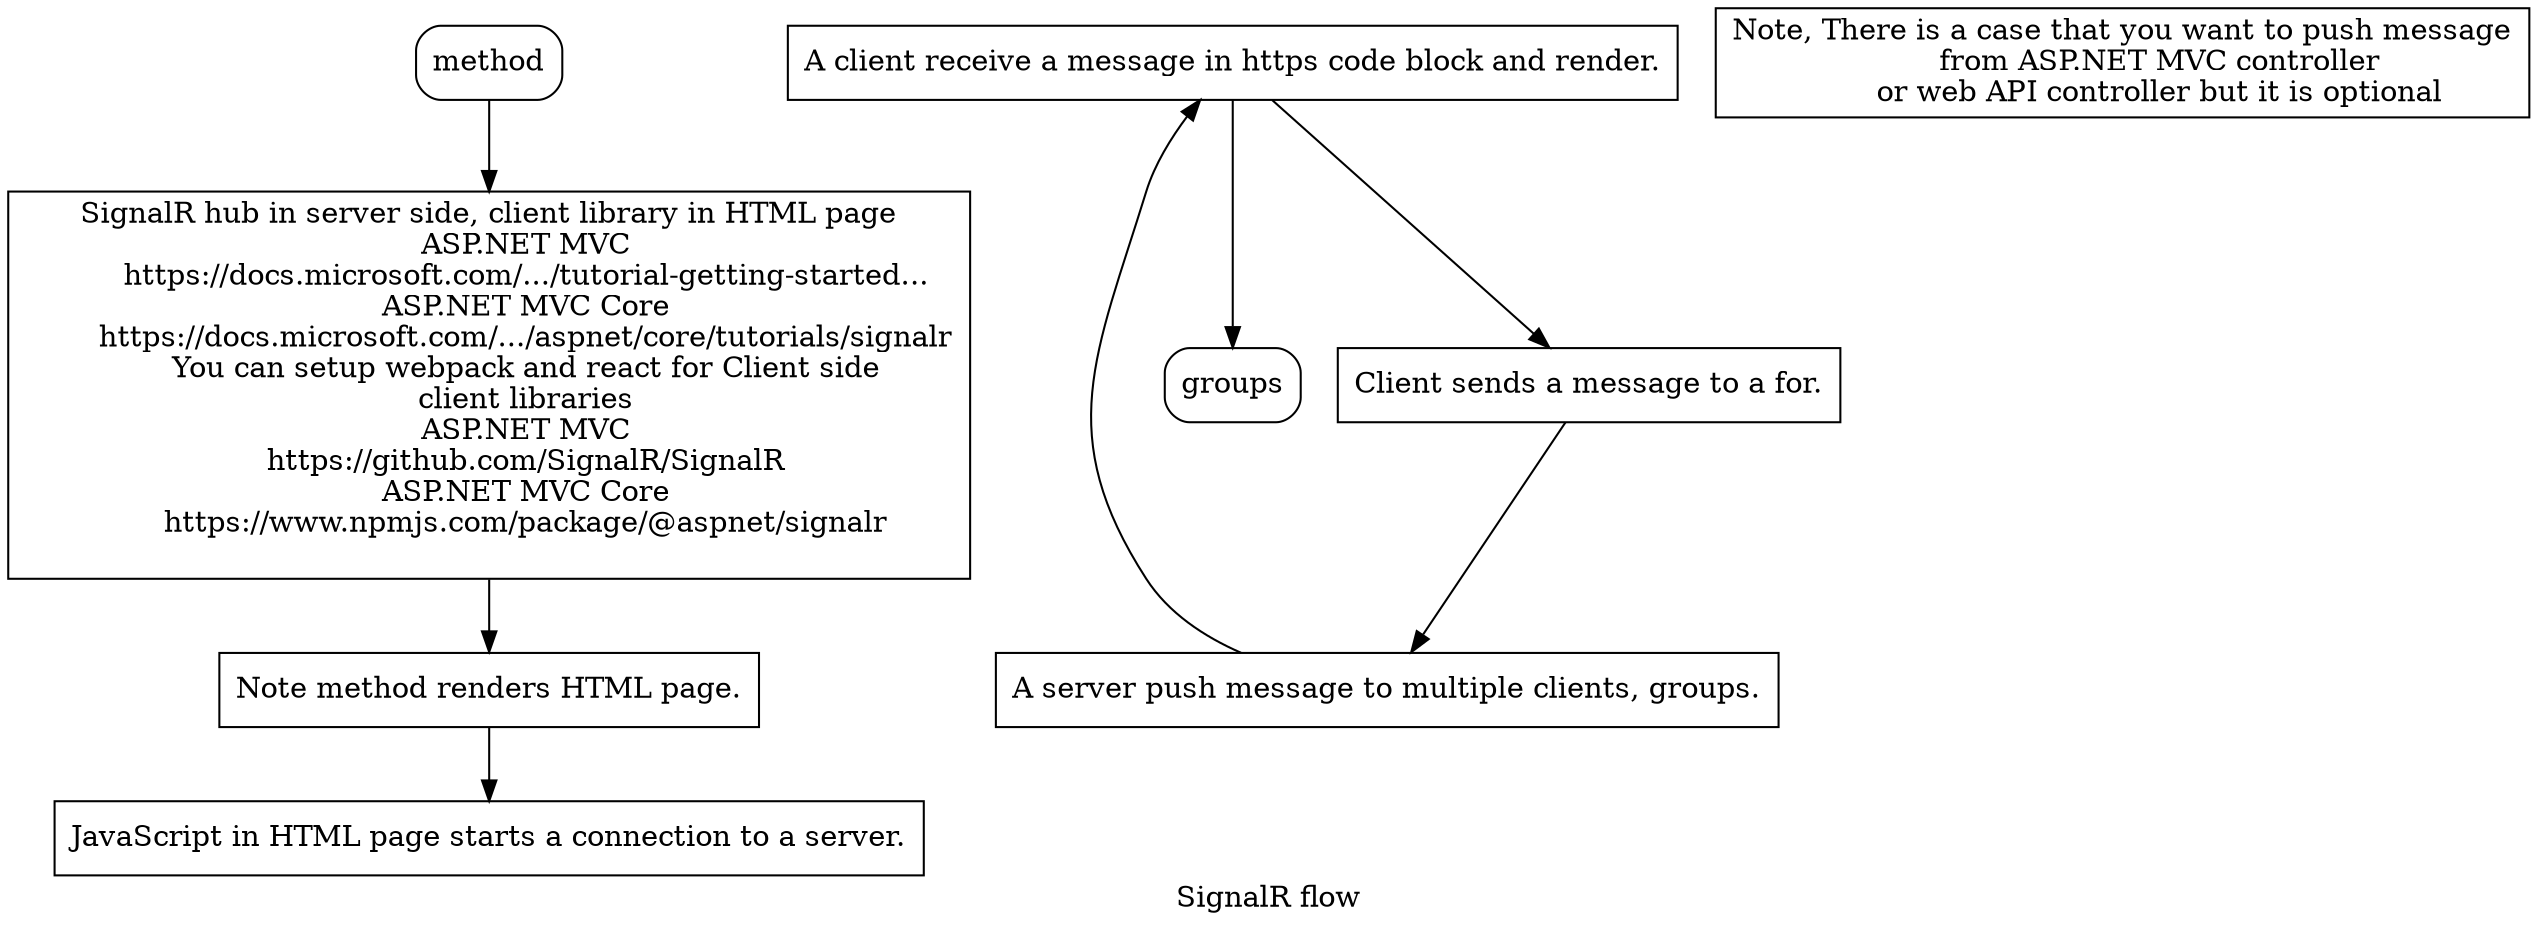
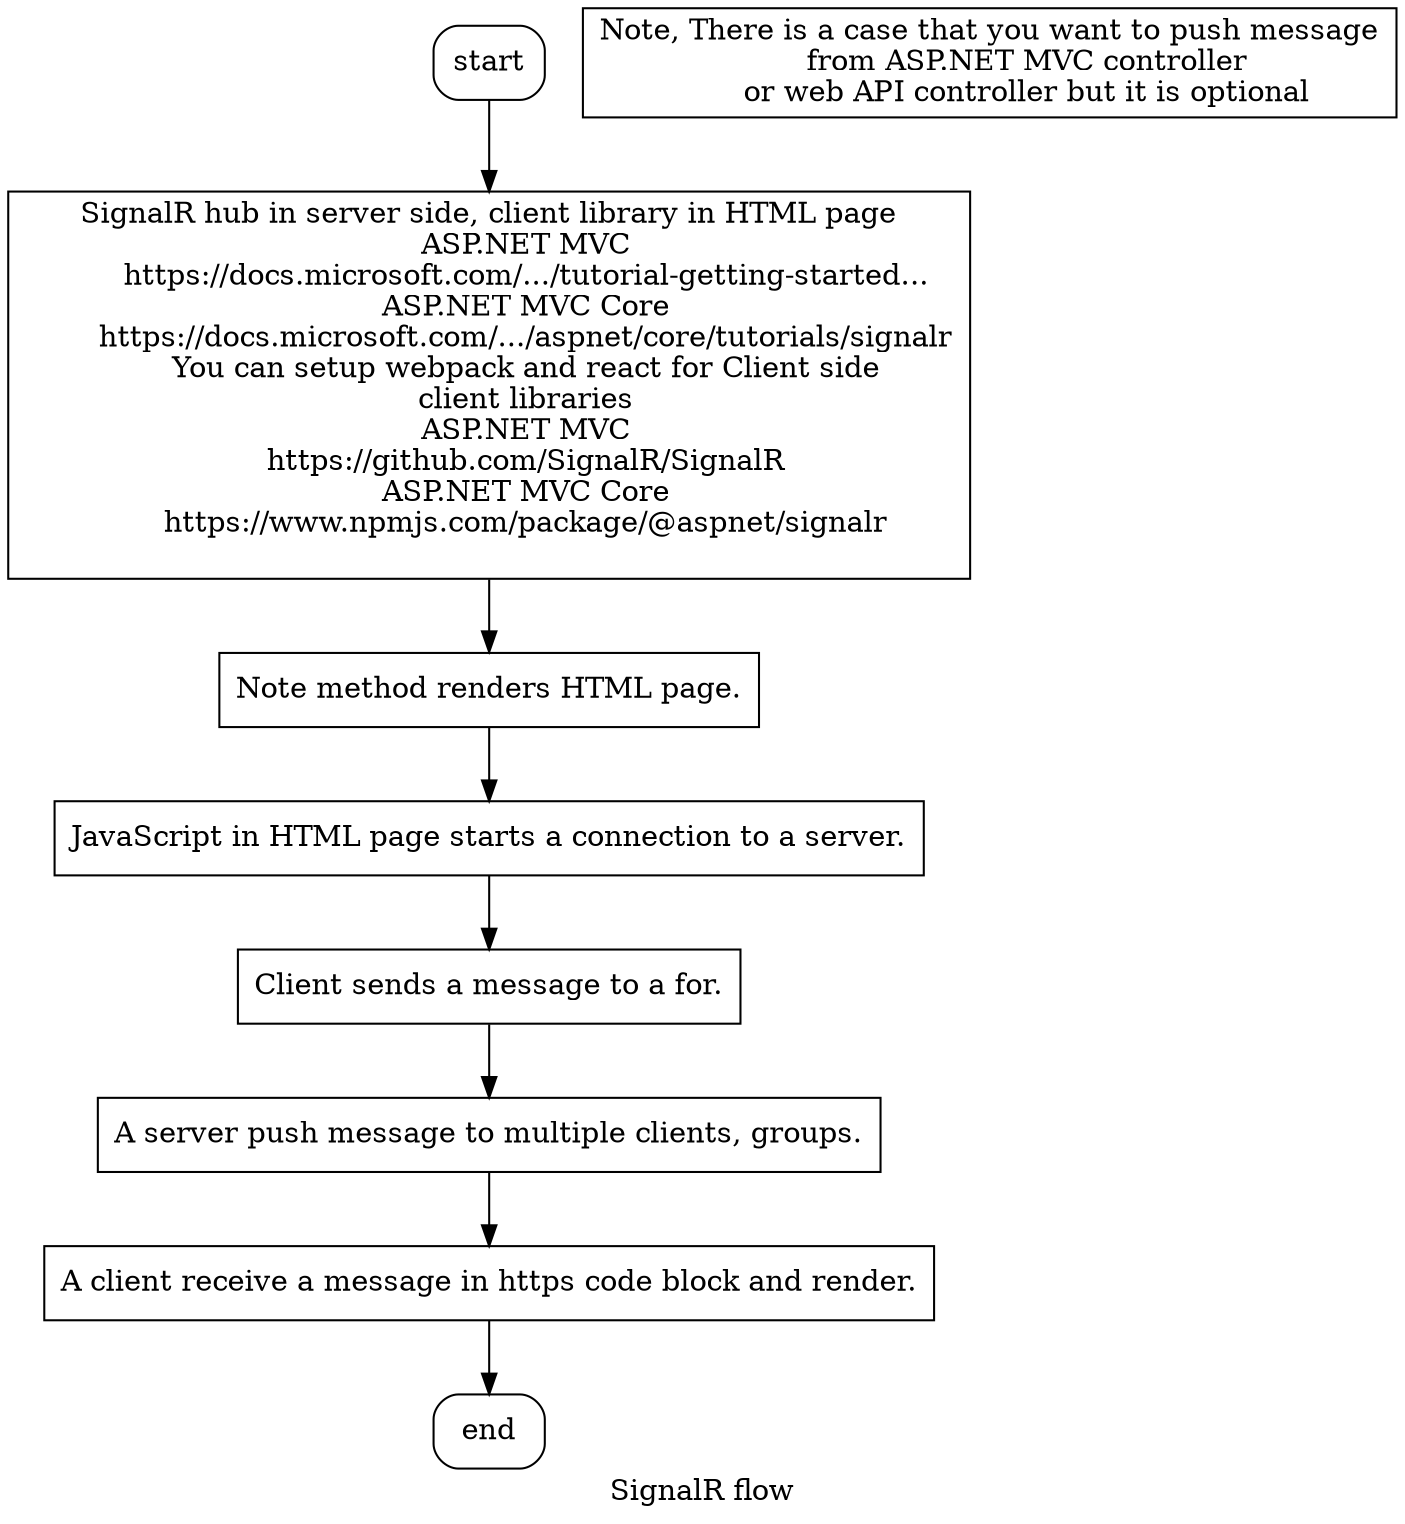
(489, 63) -> (489, 63)
(1403, 217) -> (489, 902)
(1233, 385) -> (489, 1432)
